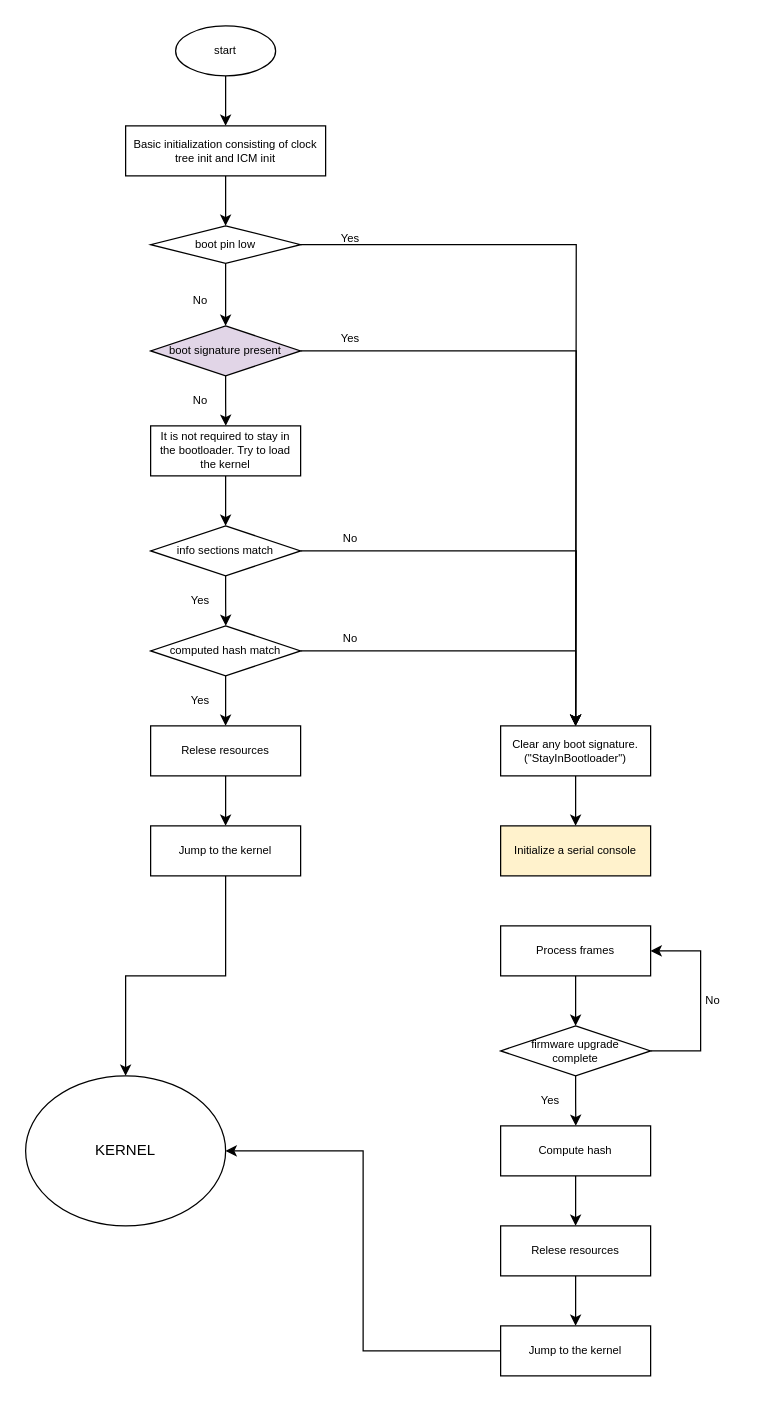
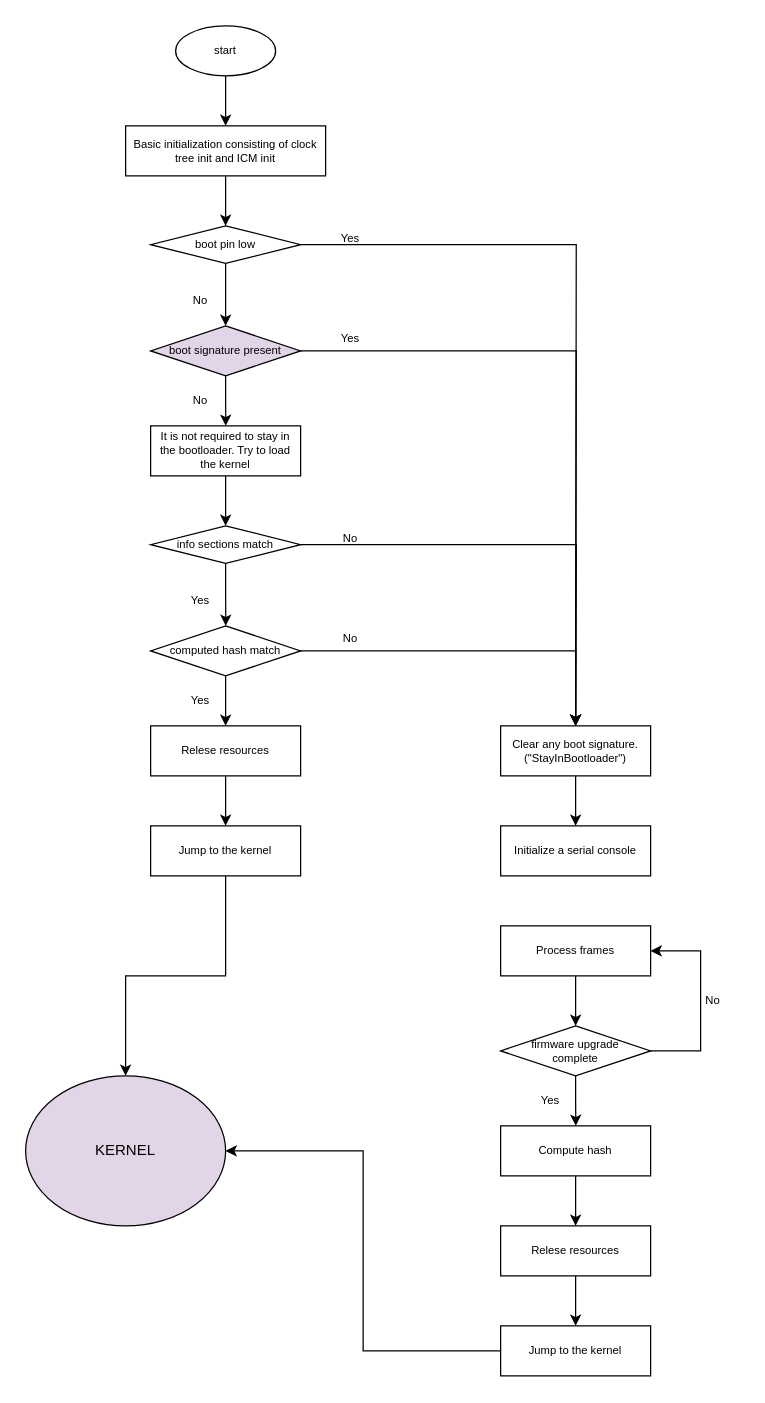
(226, 551) -> (226, 544)
(576, 851) -> (576, 851)
(126, 1151) -> (126, 1151)
